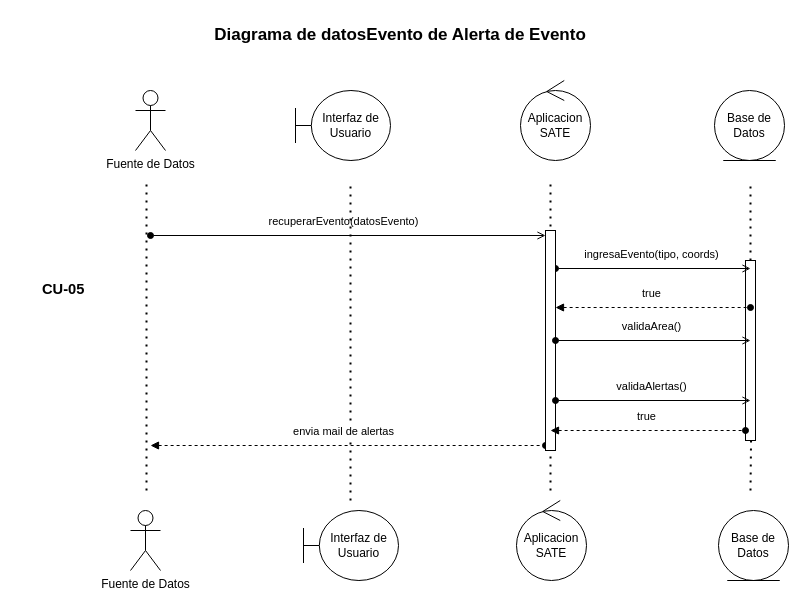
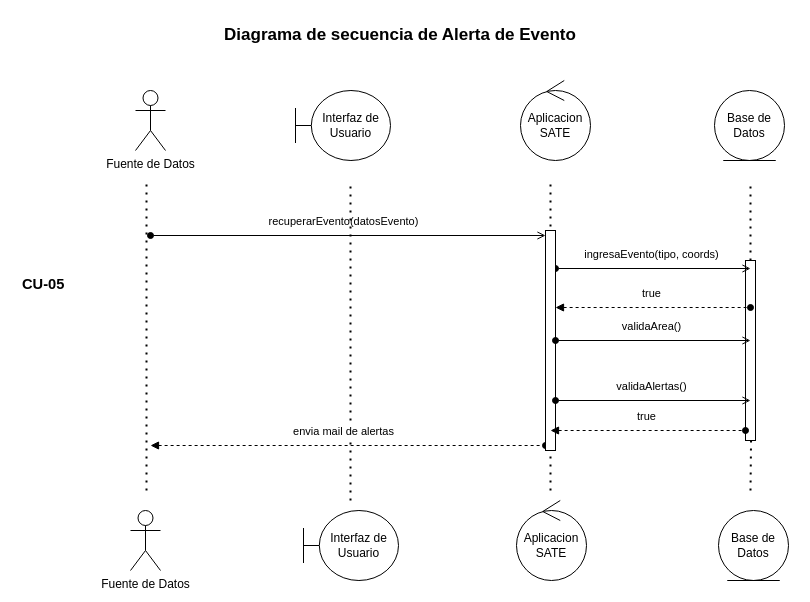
(401, 36) -> (401, 36)
(76, 295) -> (56, 290)
